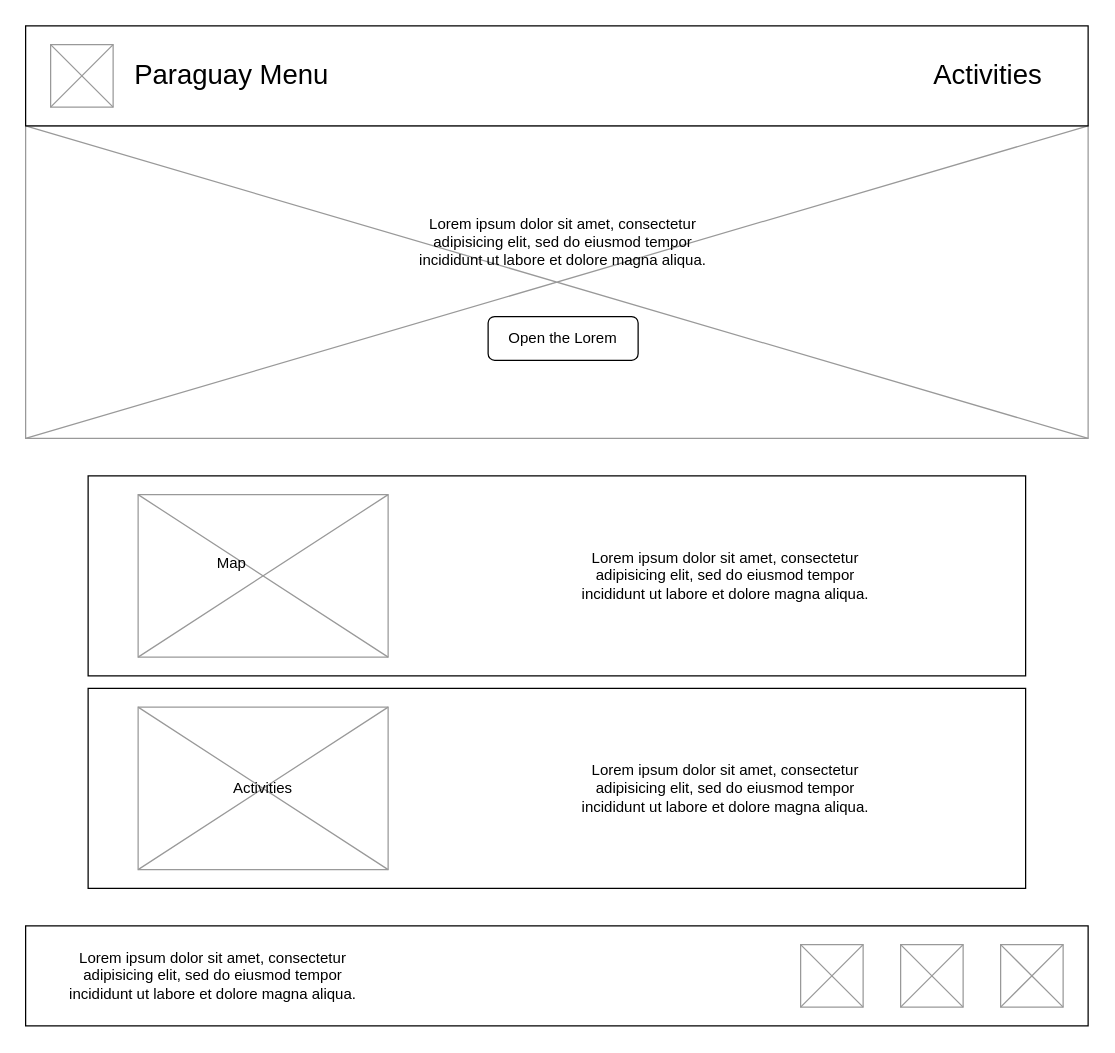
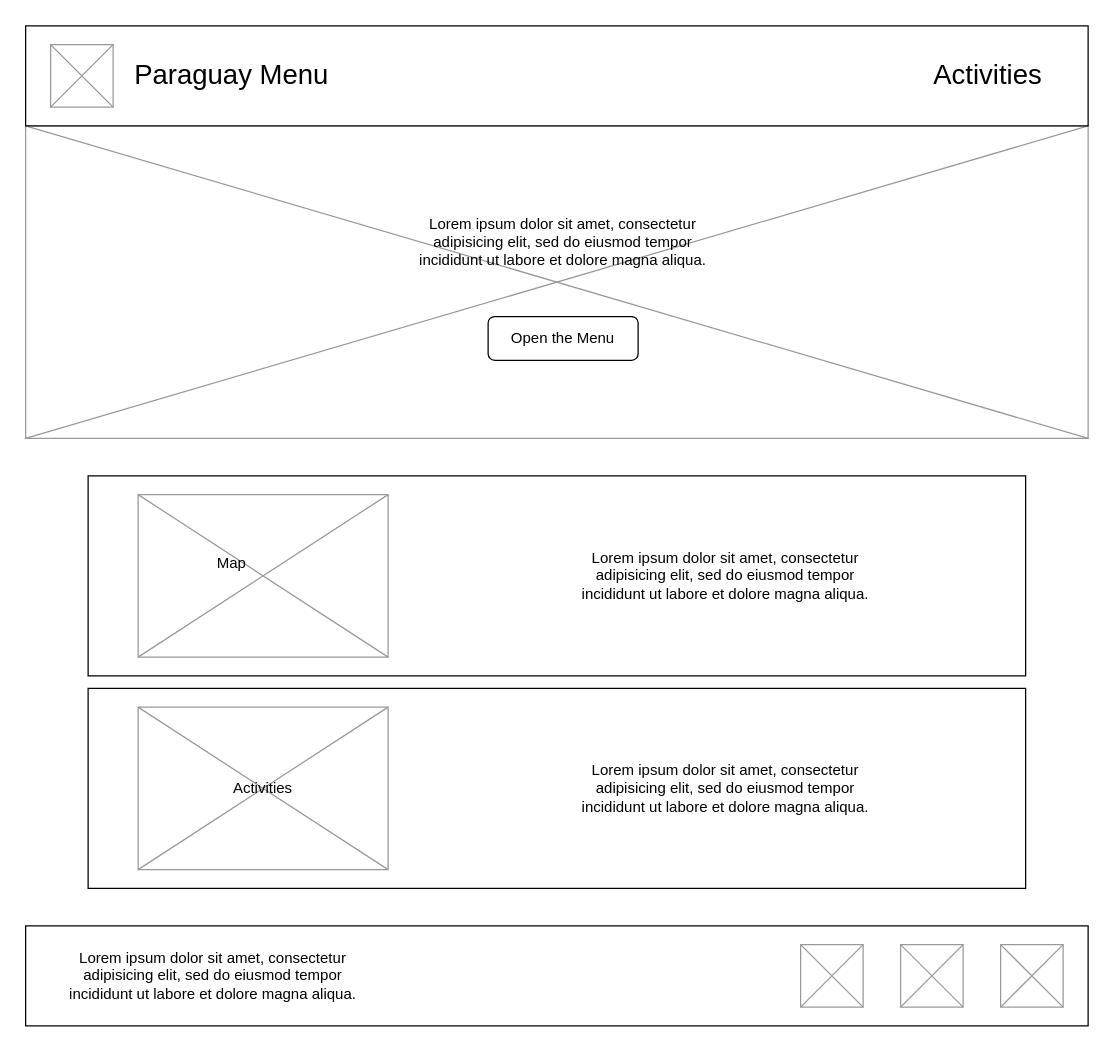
(563, 338) -> (563, 338)
